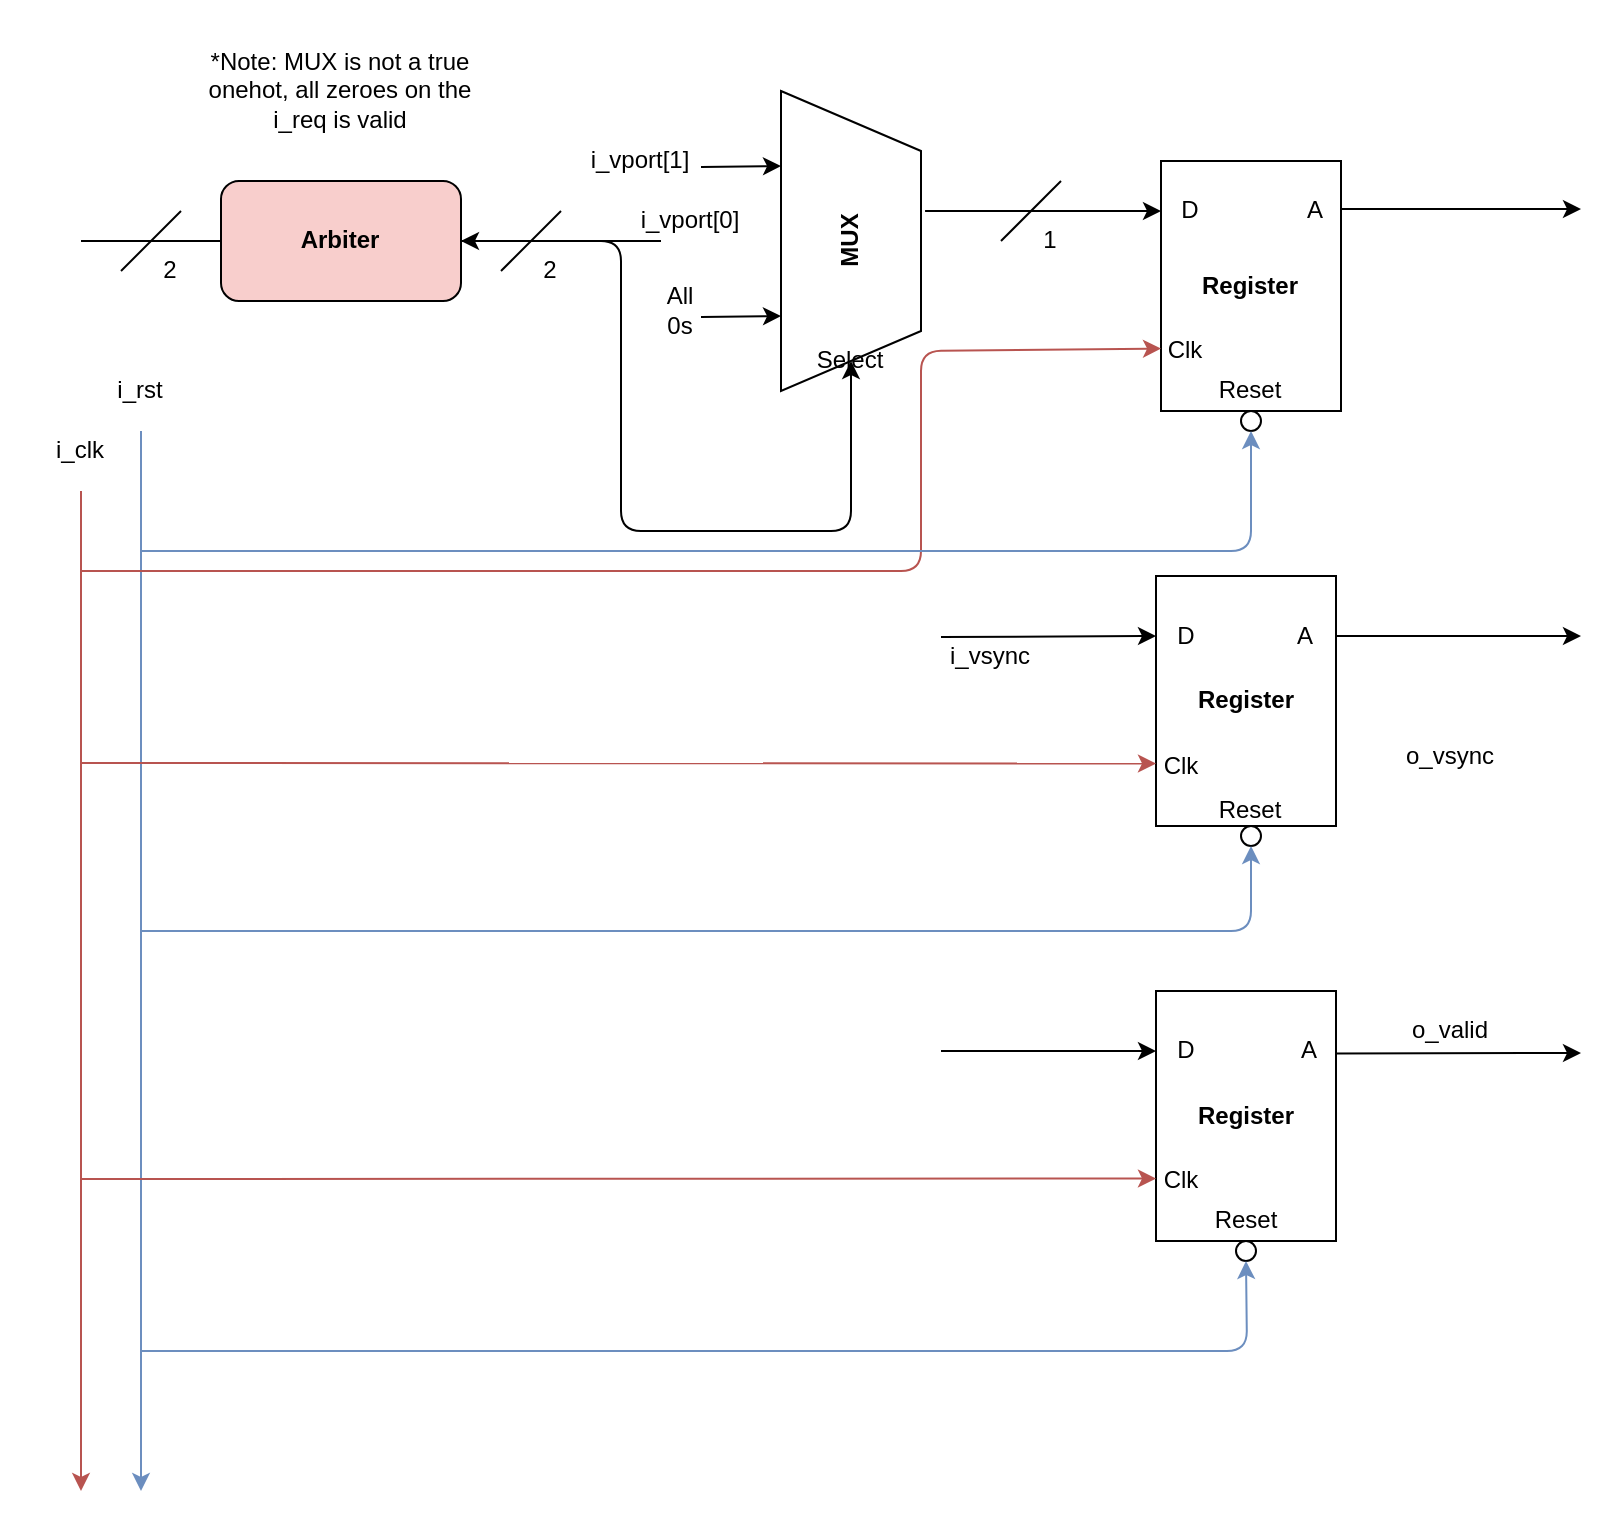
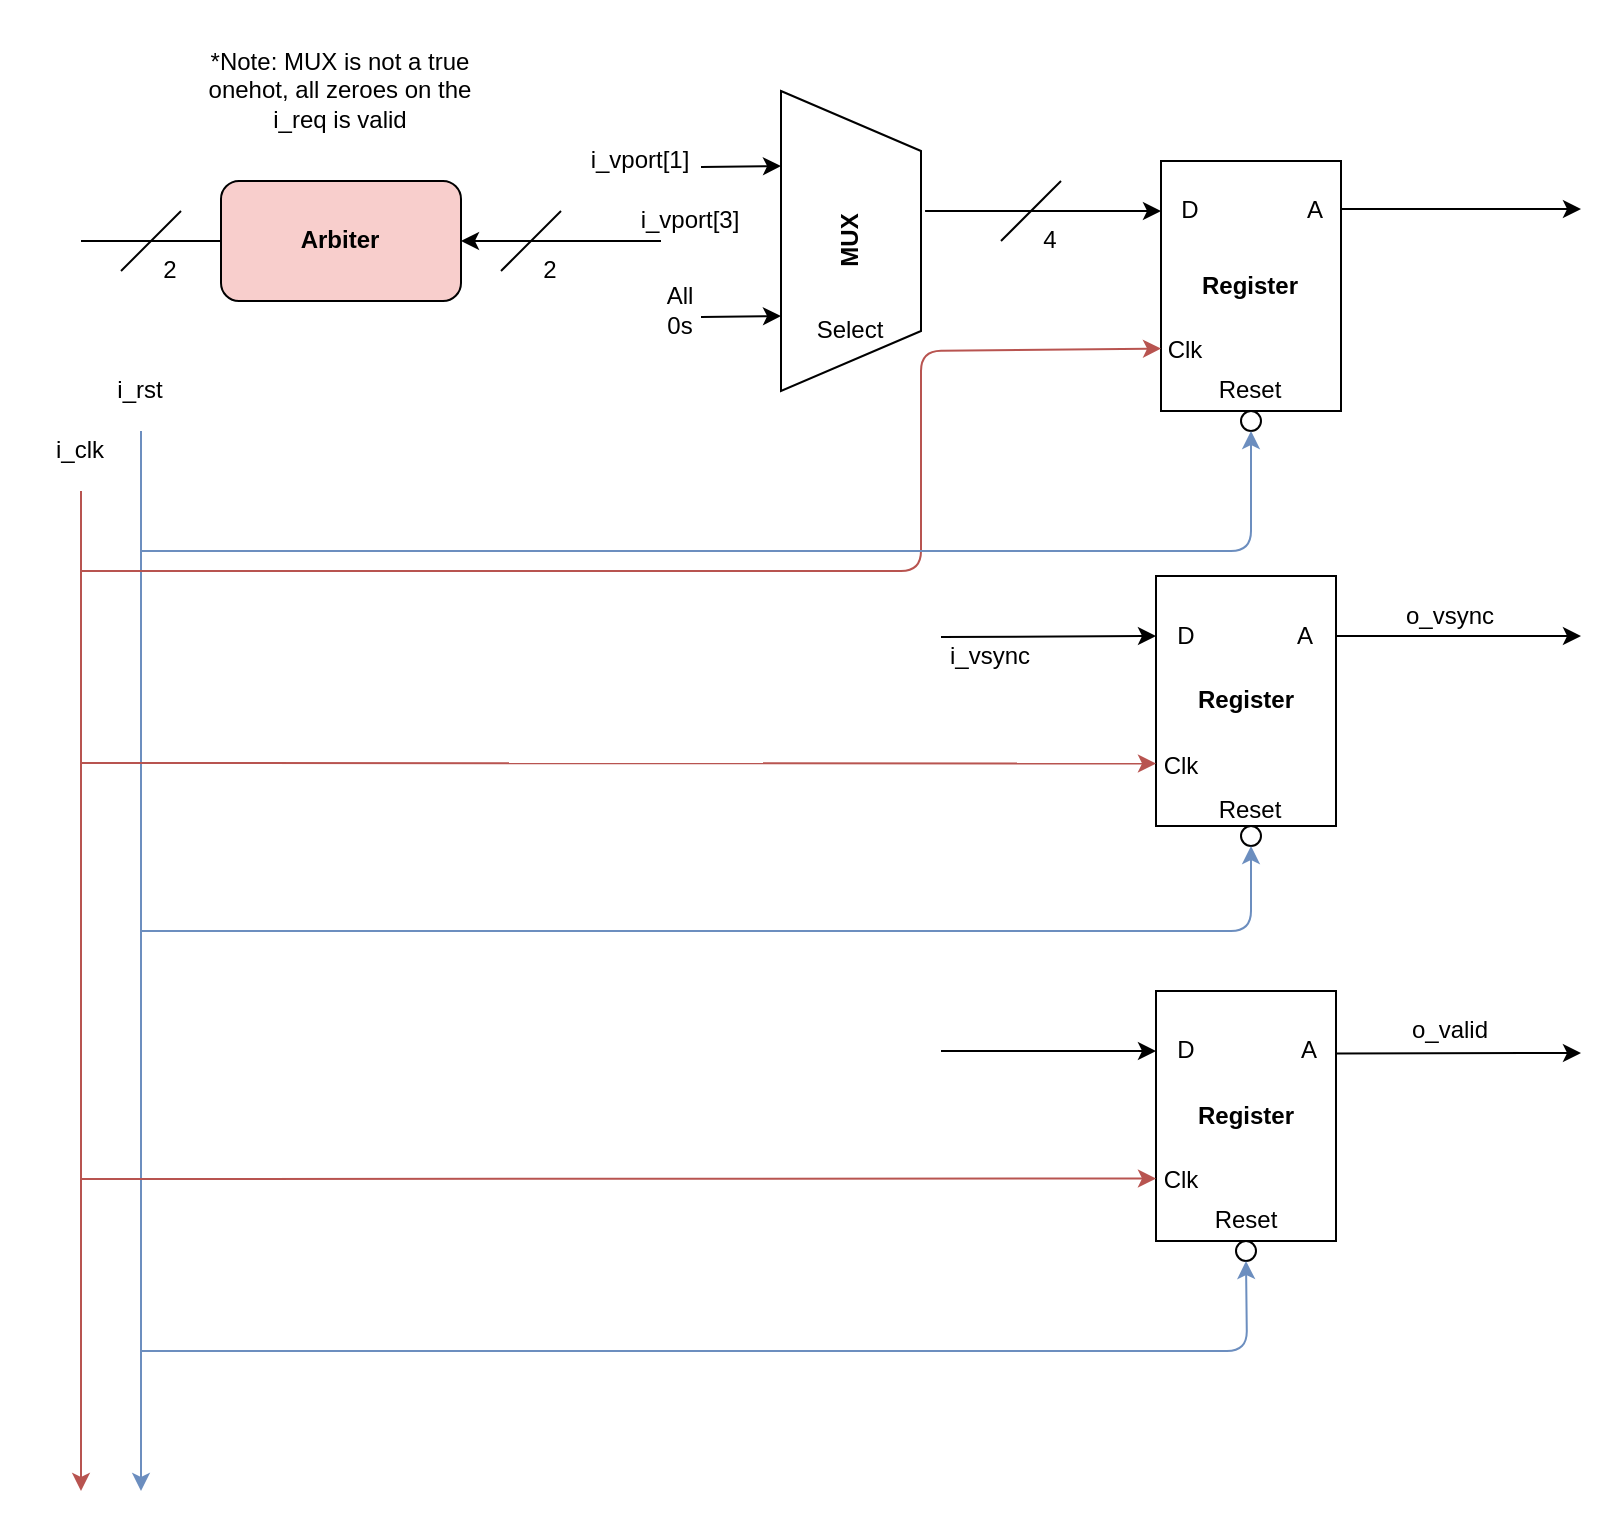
(691, 221) -> (691, 221)
(1051, 241) -> (1051, 241)
(851, 361) -> (851, 331)
(671, 531) -> none
(1451, 756) -> (1451, 616)
